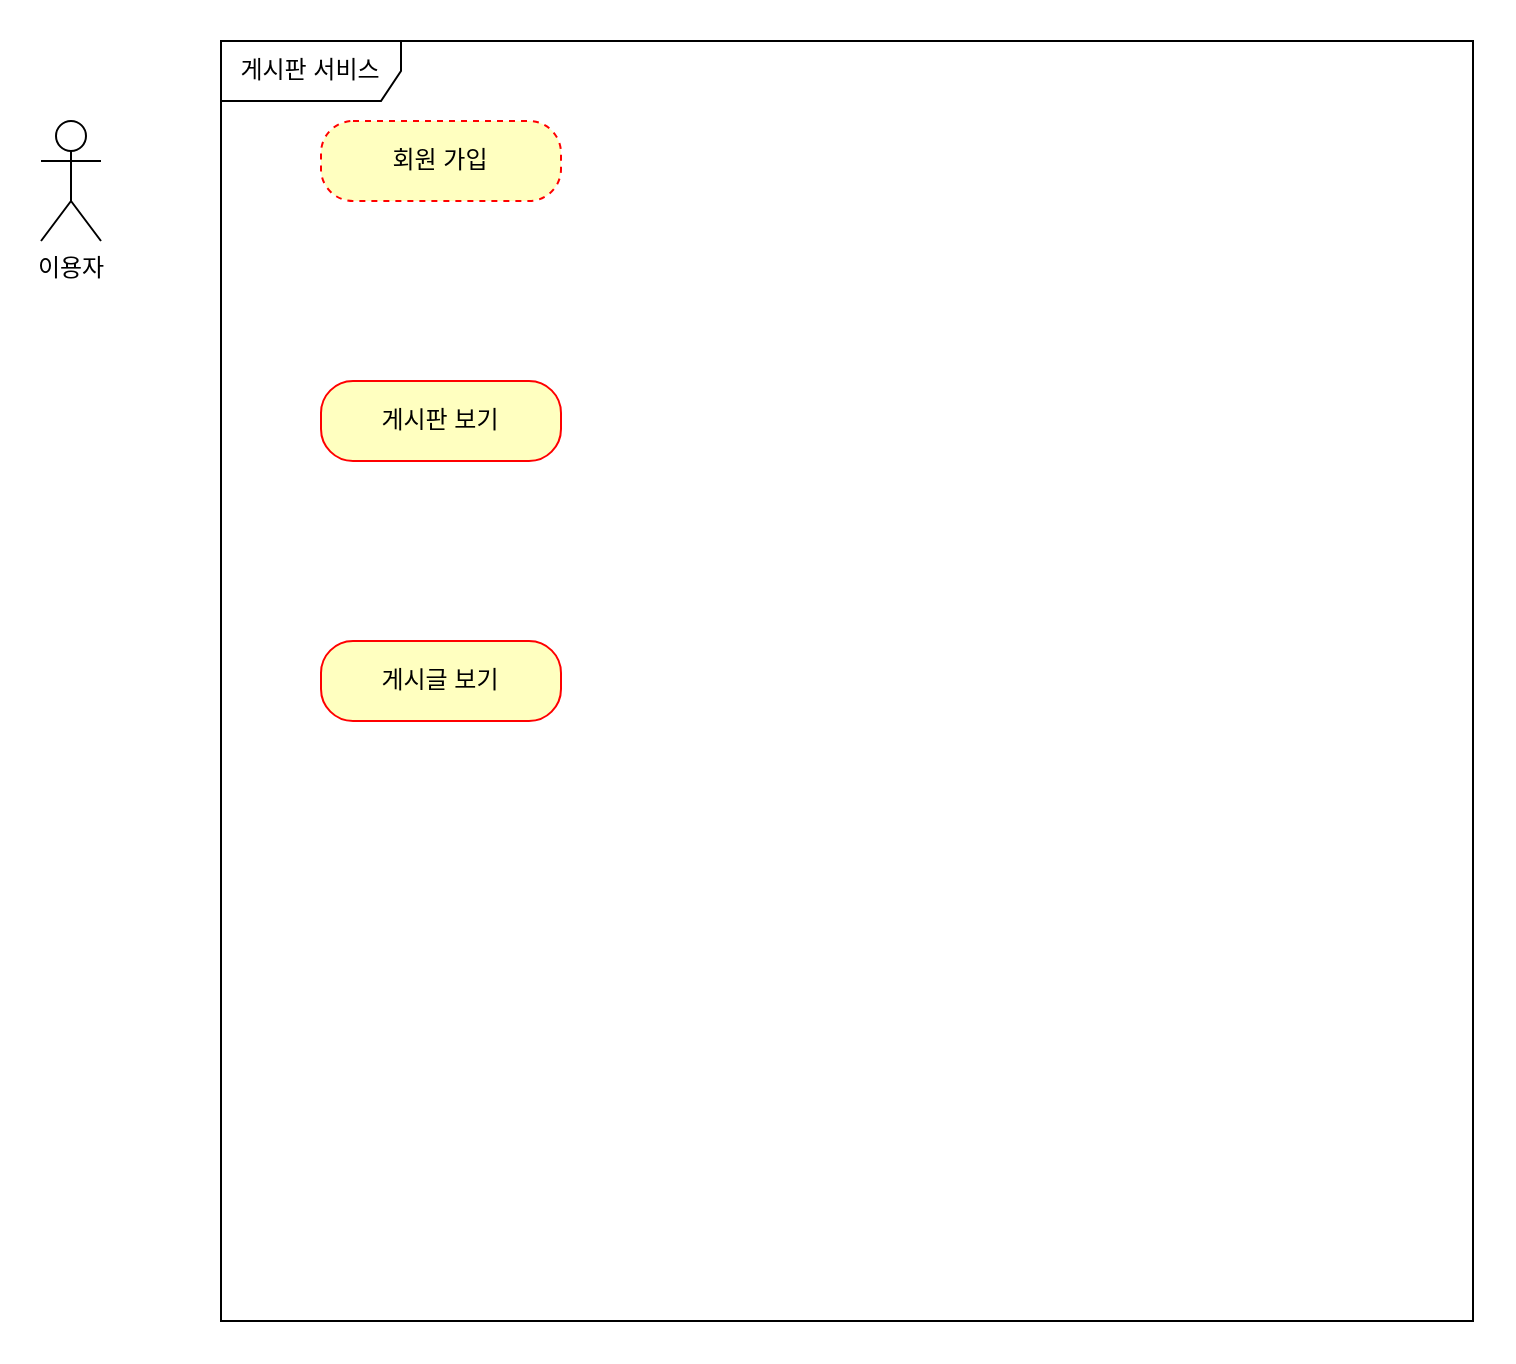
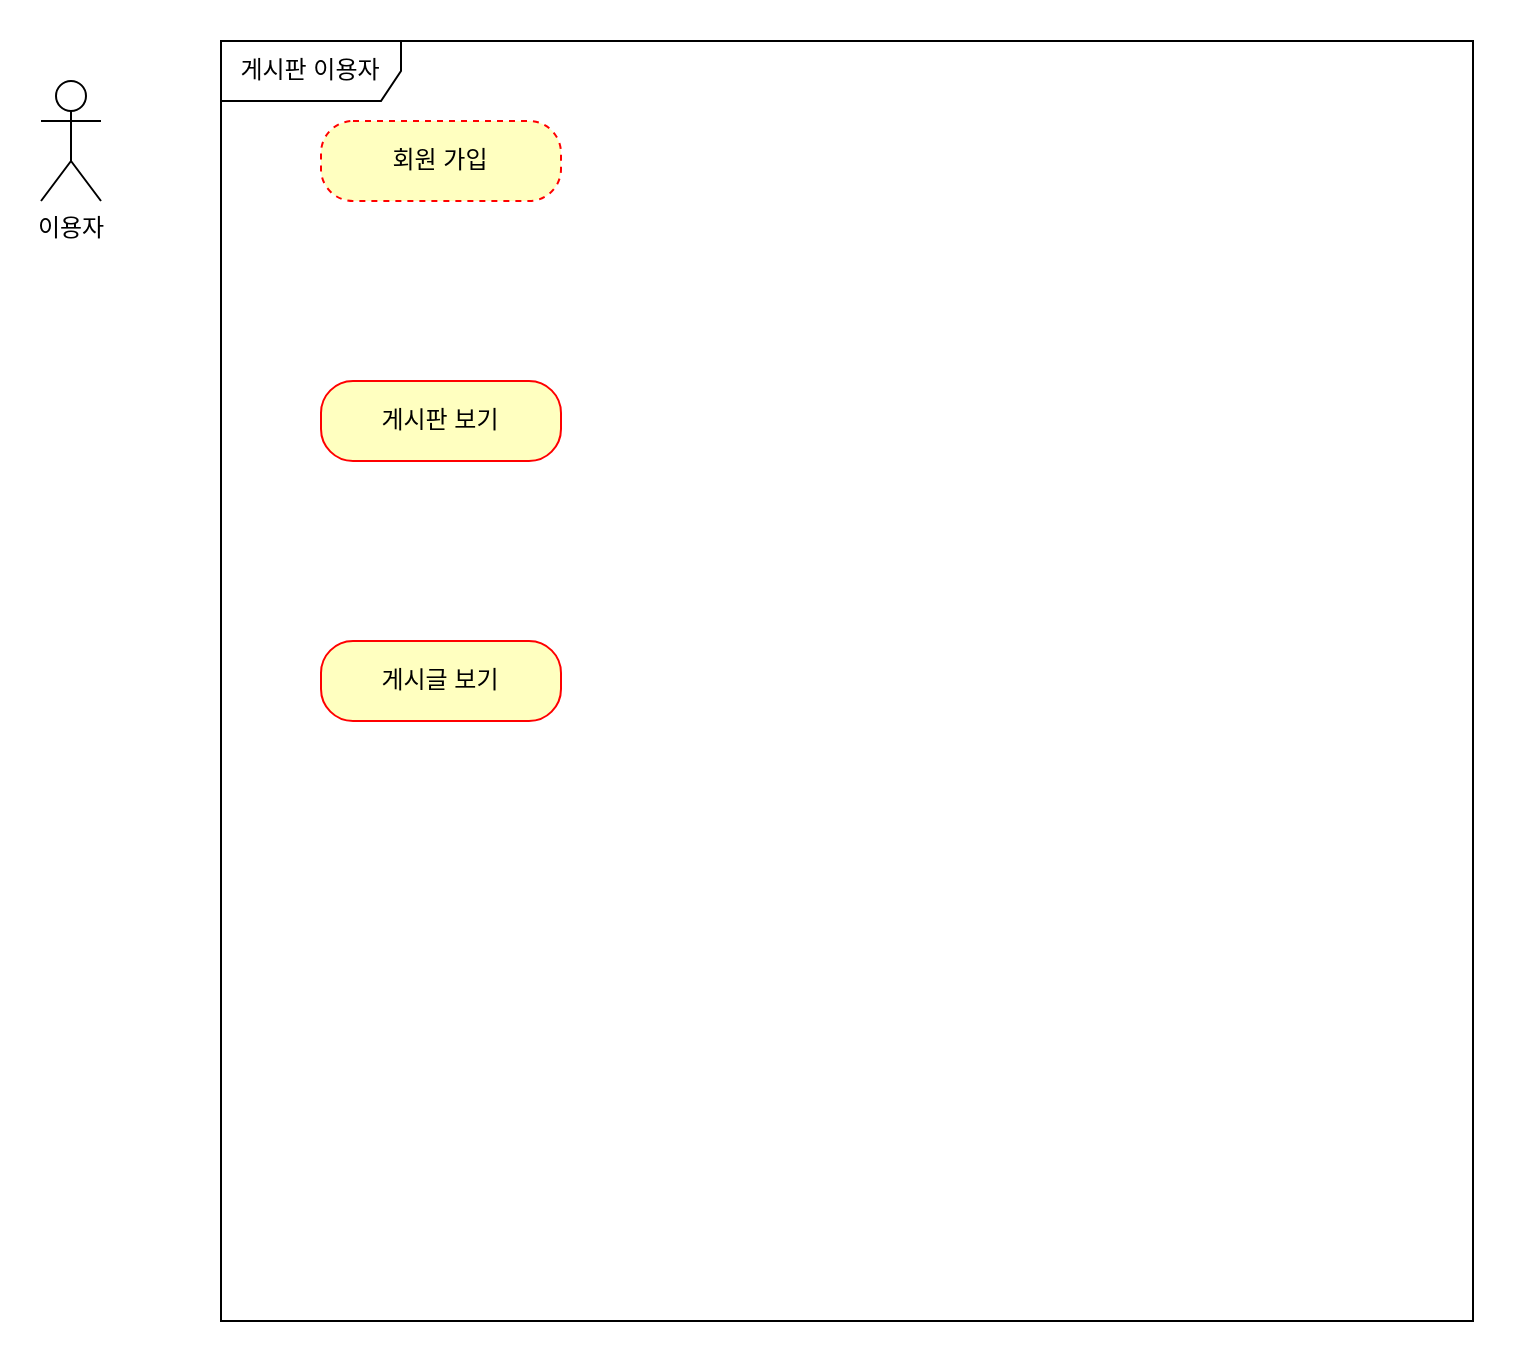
(311, 71) -> (311, 71)
(71, 181) -> (71, 141)
